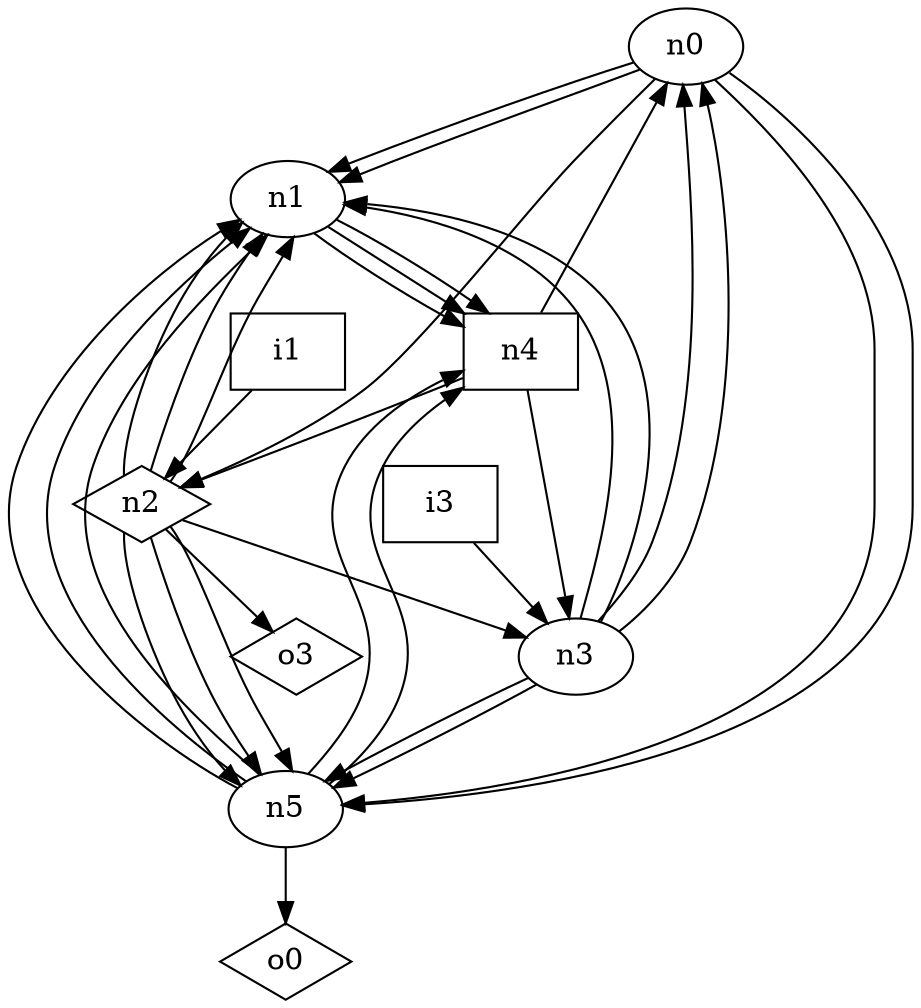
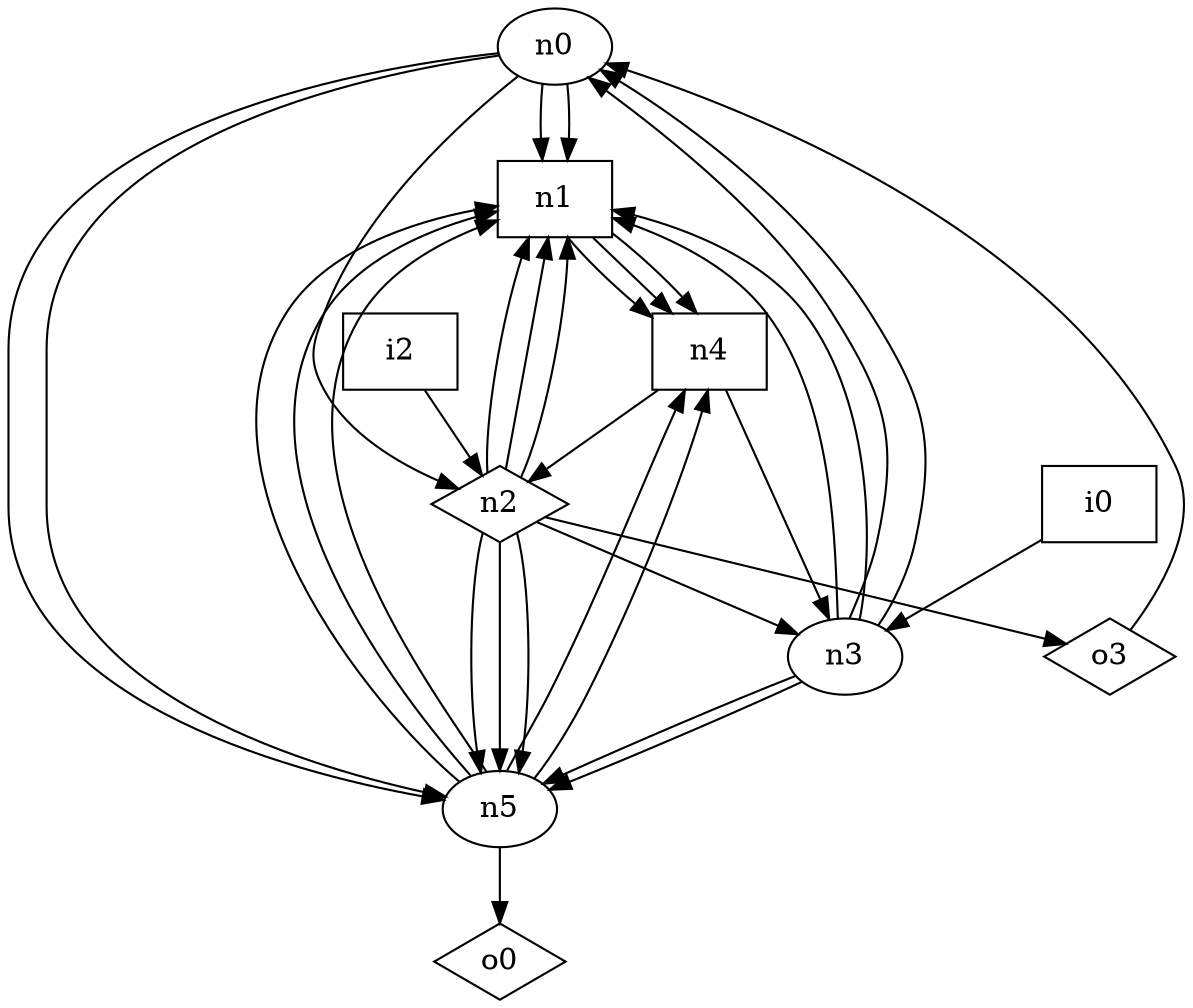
(288, 199) -> (555, 199)
(599, 207) -> (1011, 270)
(288, 352) -> (400, 352)
(440, 504) -> (1099, 504)
